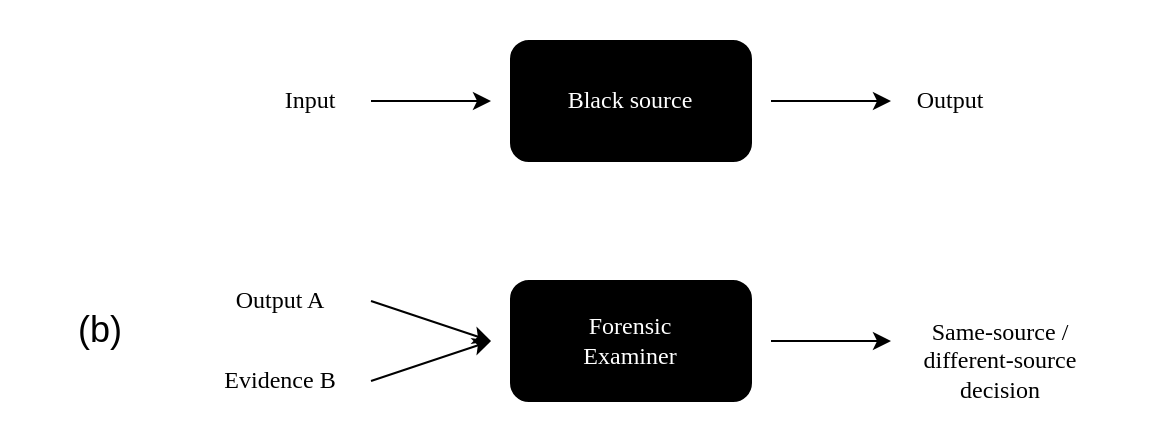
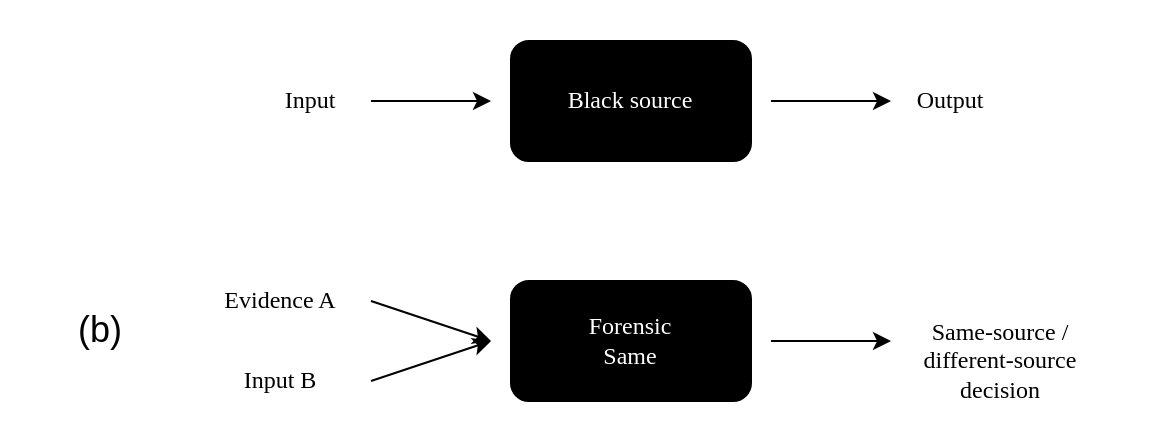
(281, 301) -> (281, 301)
(631, 341) -> (631, 341)
(281, 381) -> (281, 381)
